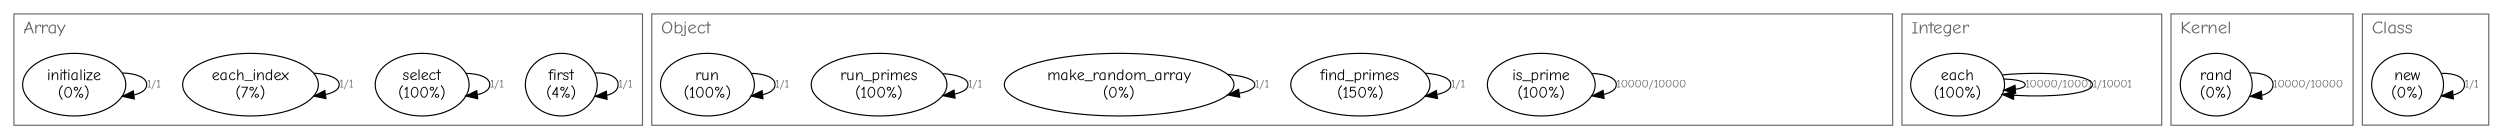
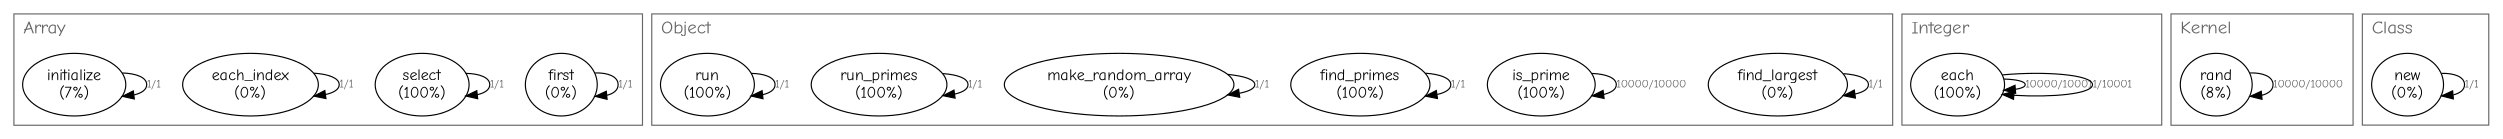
(74, 85) -> (74, 85)
(251, 85) -> (251, 85)
(561, 85) -> (561, 85)
(1360, 85) -> (1360, 85)
none -> (1778, 85)
(2216, 85) -> (2216, 85)
